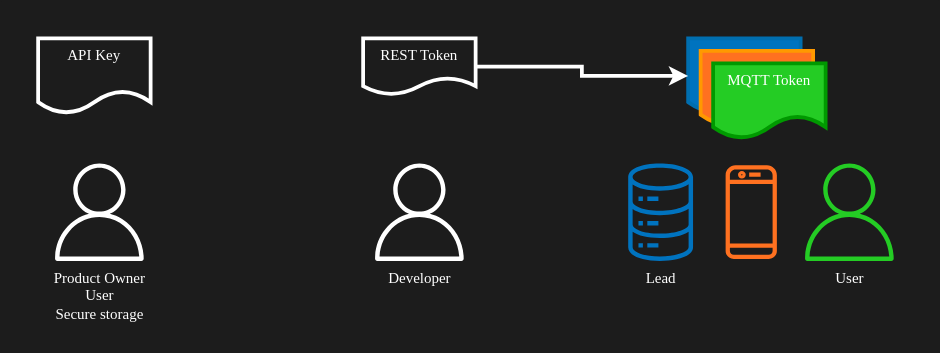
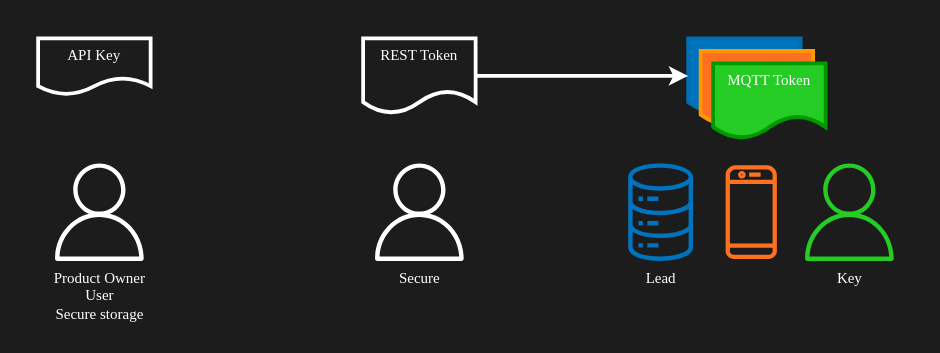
(419, 66) -> (419, 76)
(94, 76) -> (94, 66)
(420, 278) -> (420, 278)
(850, 278) -> (850, 278)
